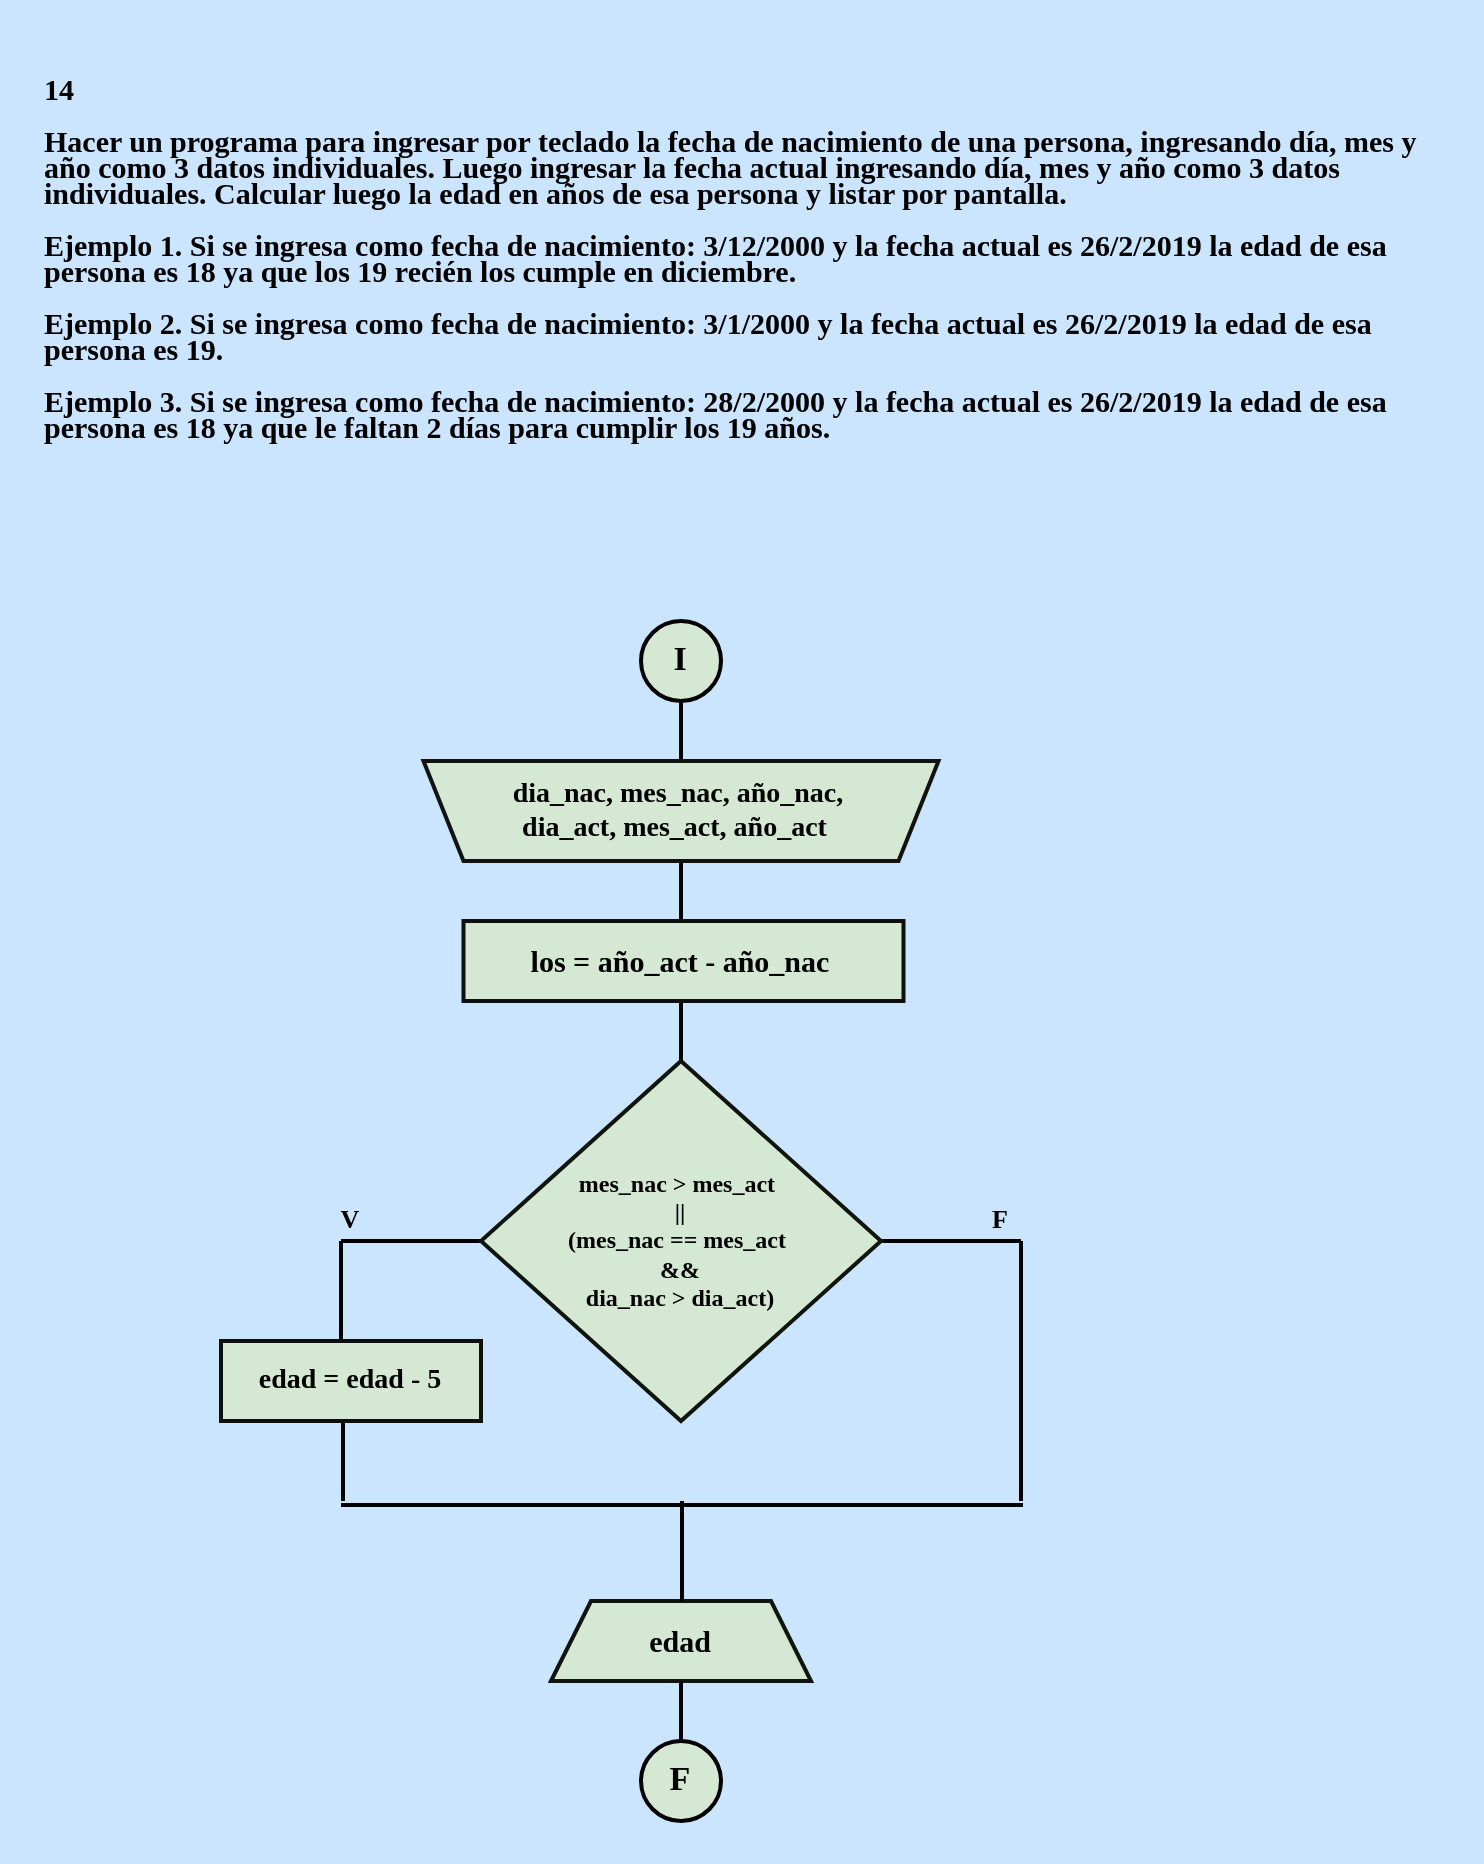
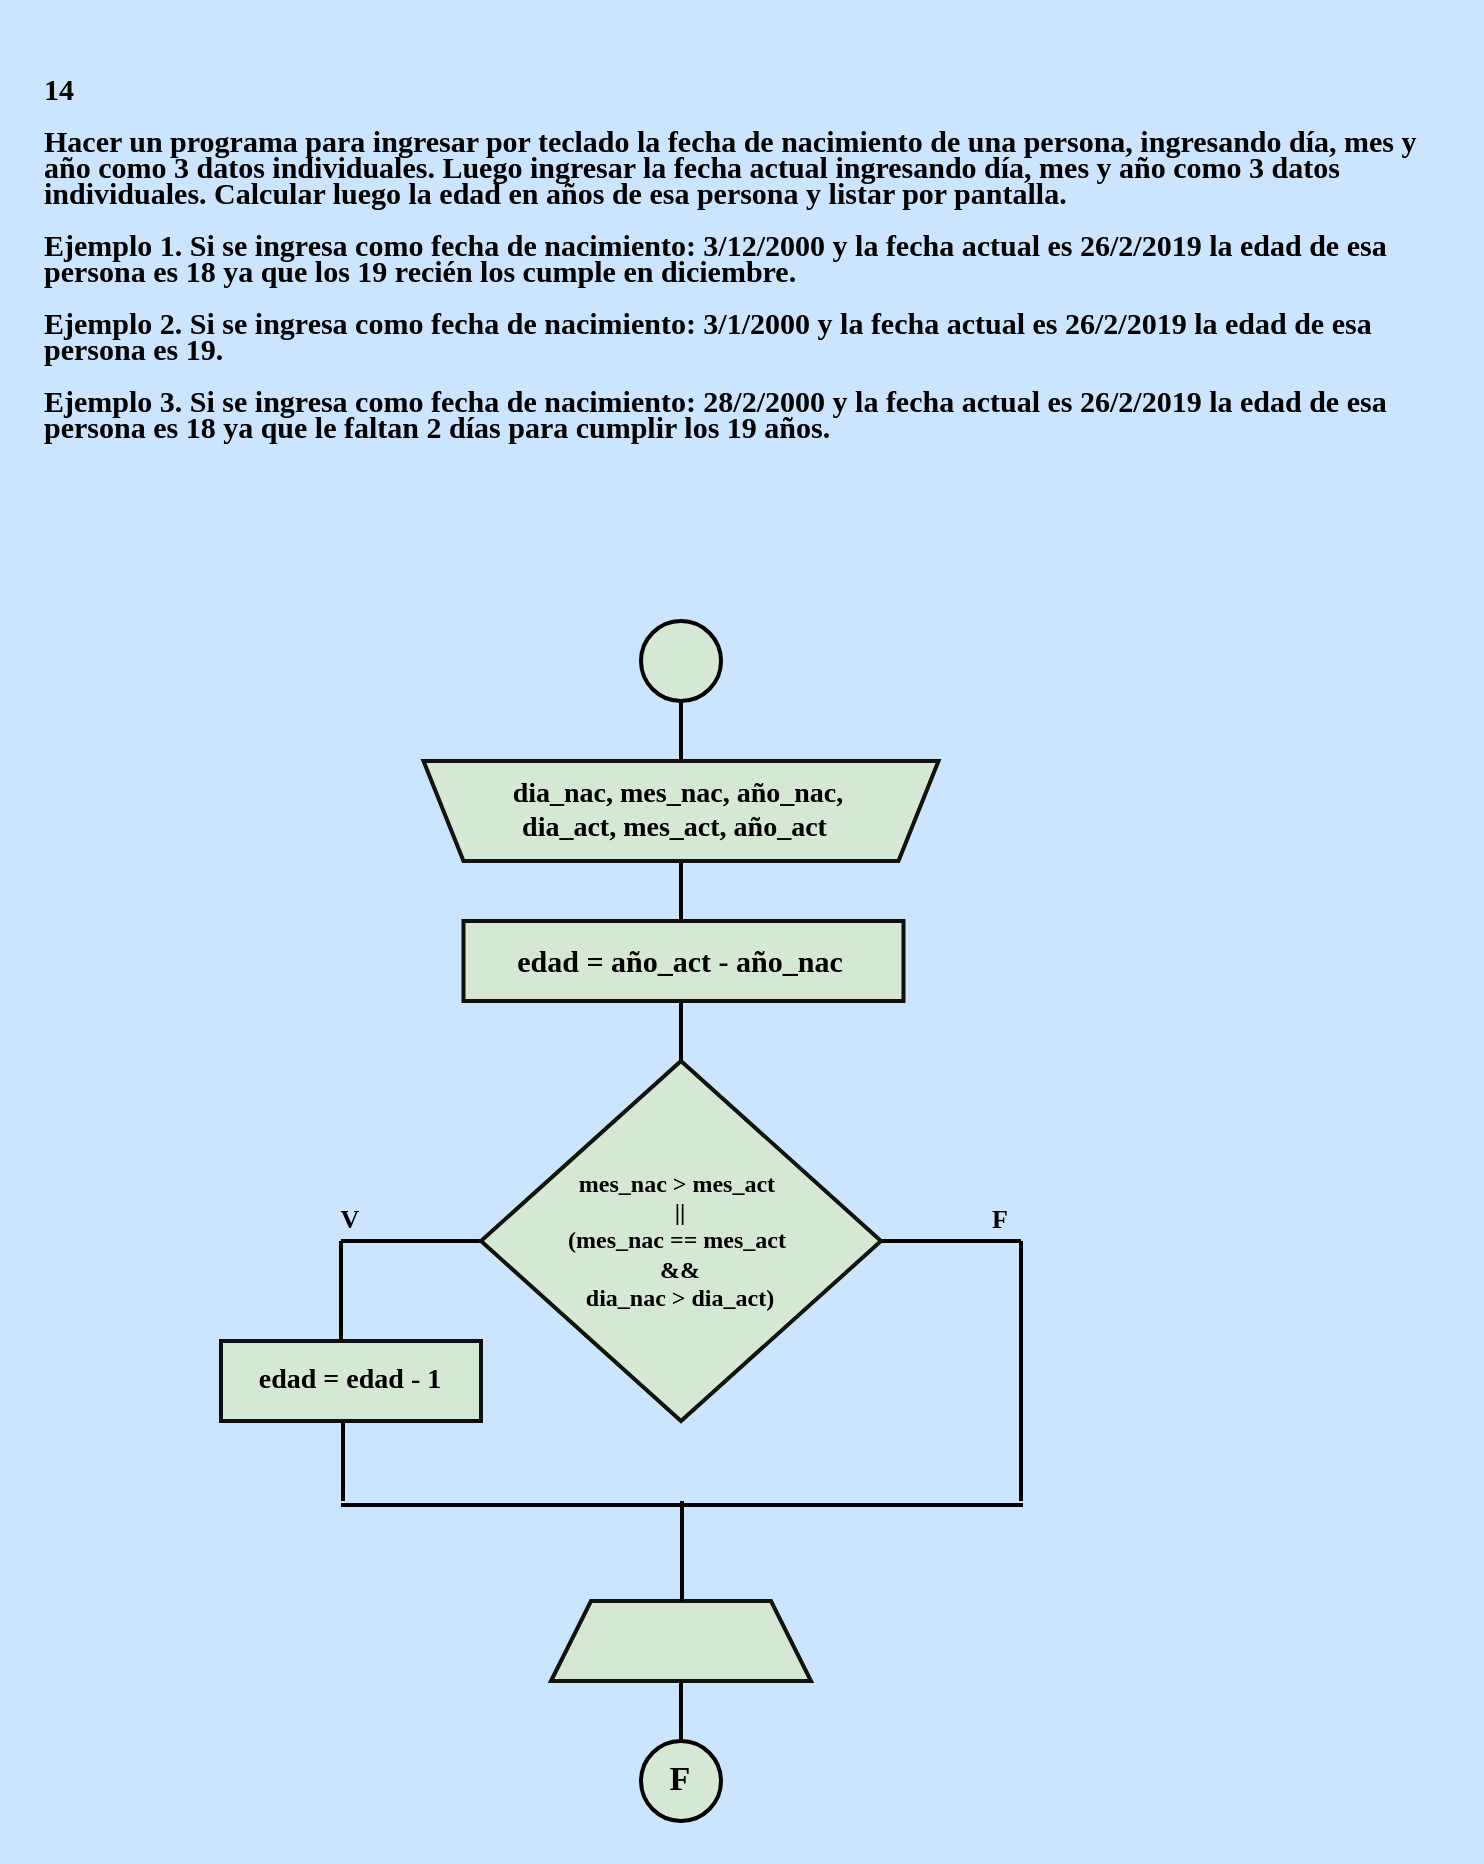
(681, 661) -> none
(681, 961) -> (681, 961)
(351, 1381) -> (351, 1381)
(681, 1641) -> none
